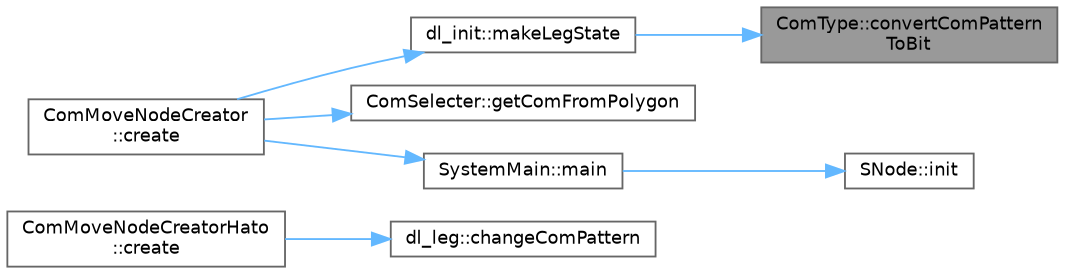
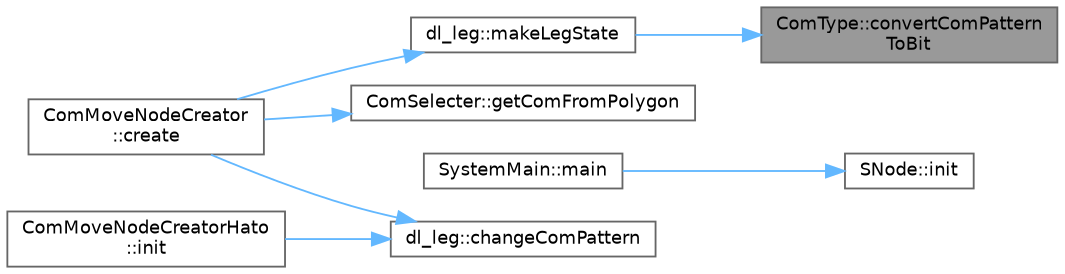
(523, 35) -> (523, 35)
(335, 149) -> (303, 190)
(146, 239) -> (146, 239)
